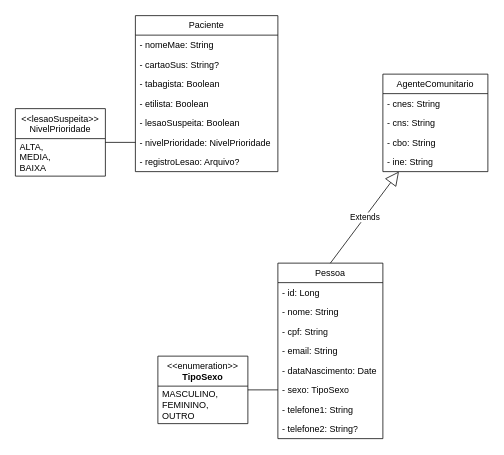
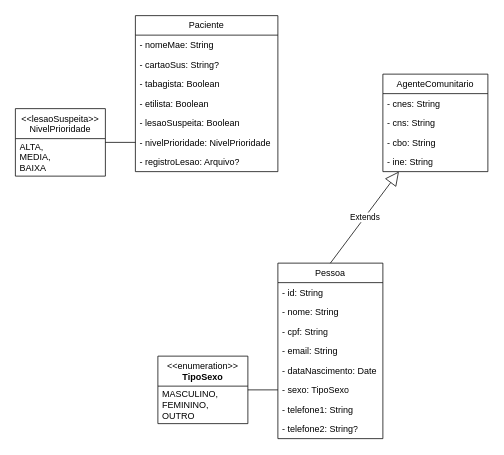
(303, 293) -> (307, 293)
